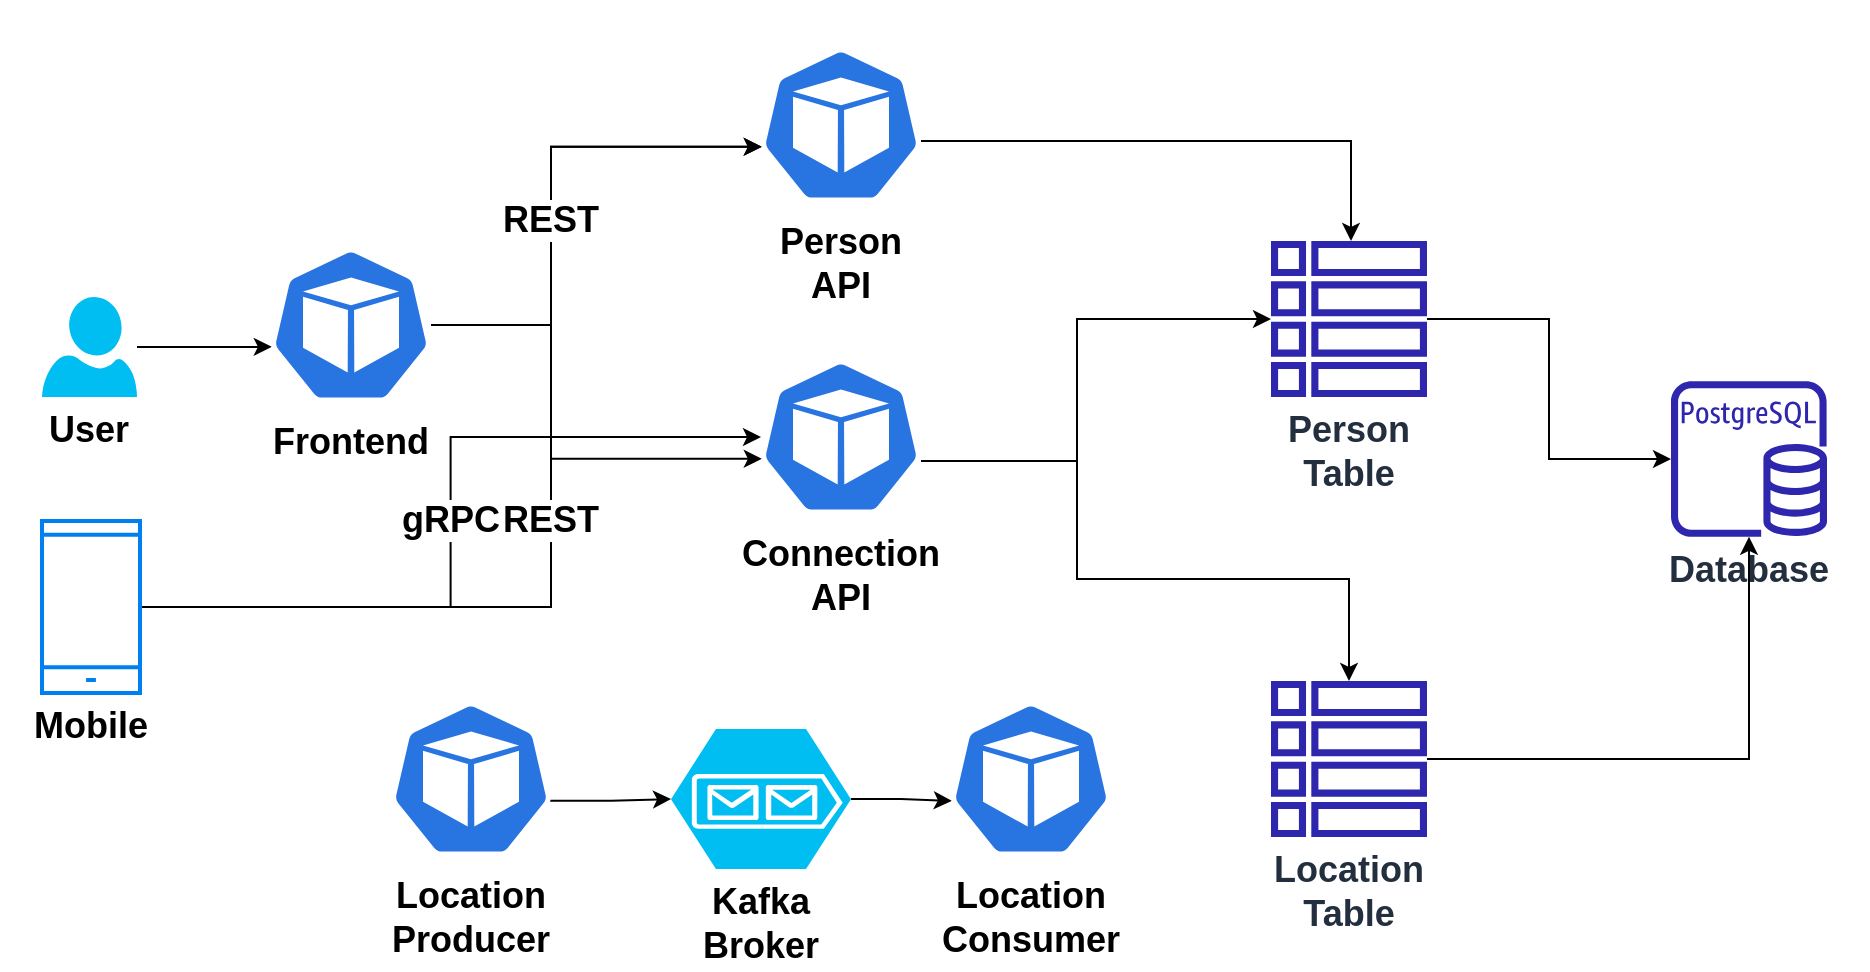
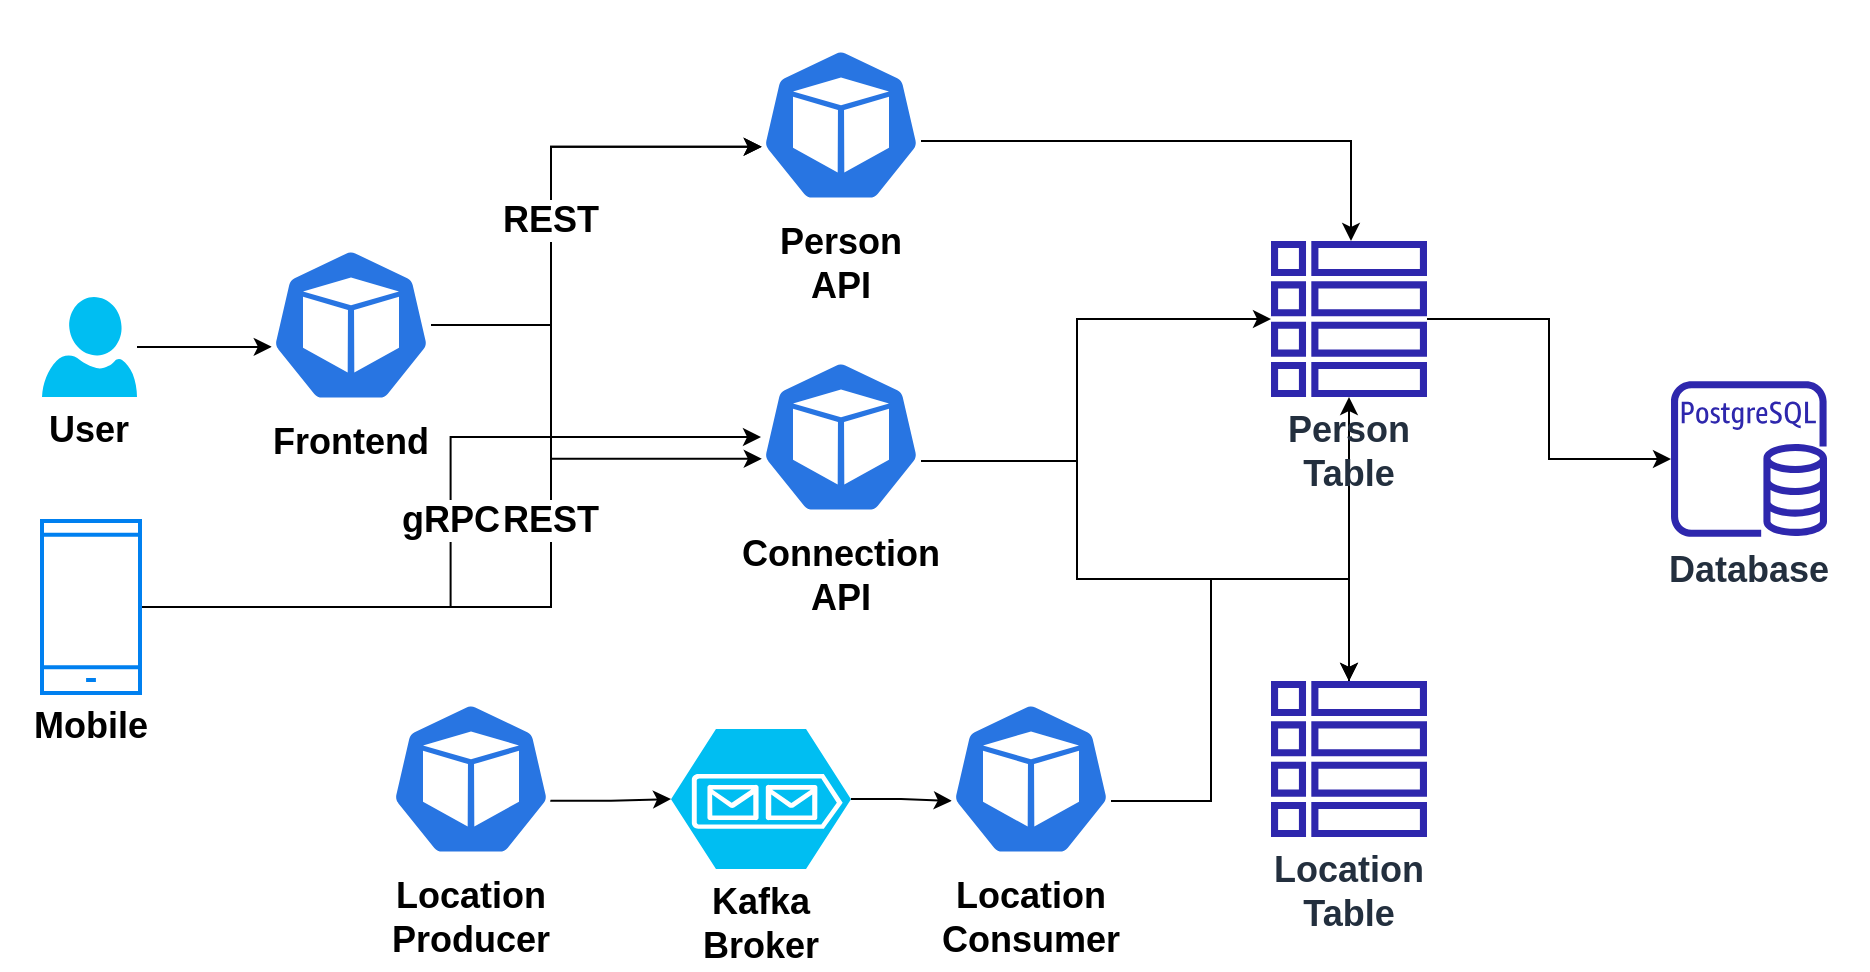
none -> (1211, 742)
(1692, 759) -> (1349, 530)
